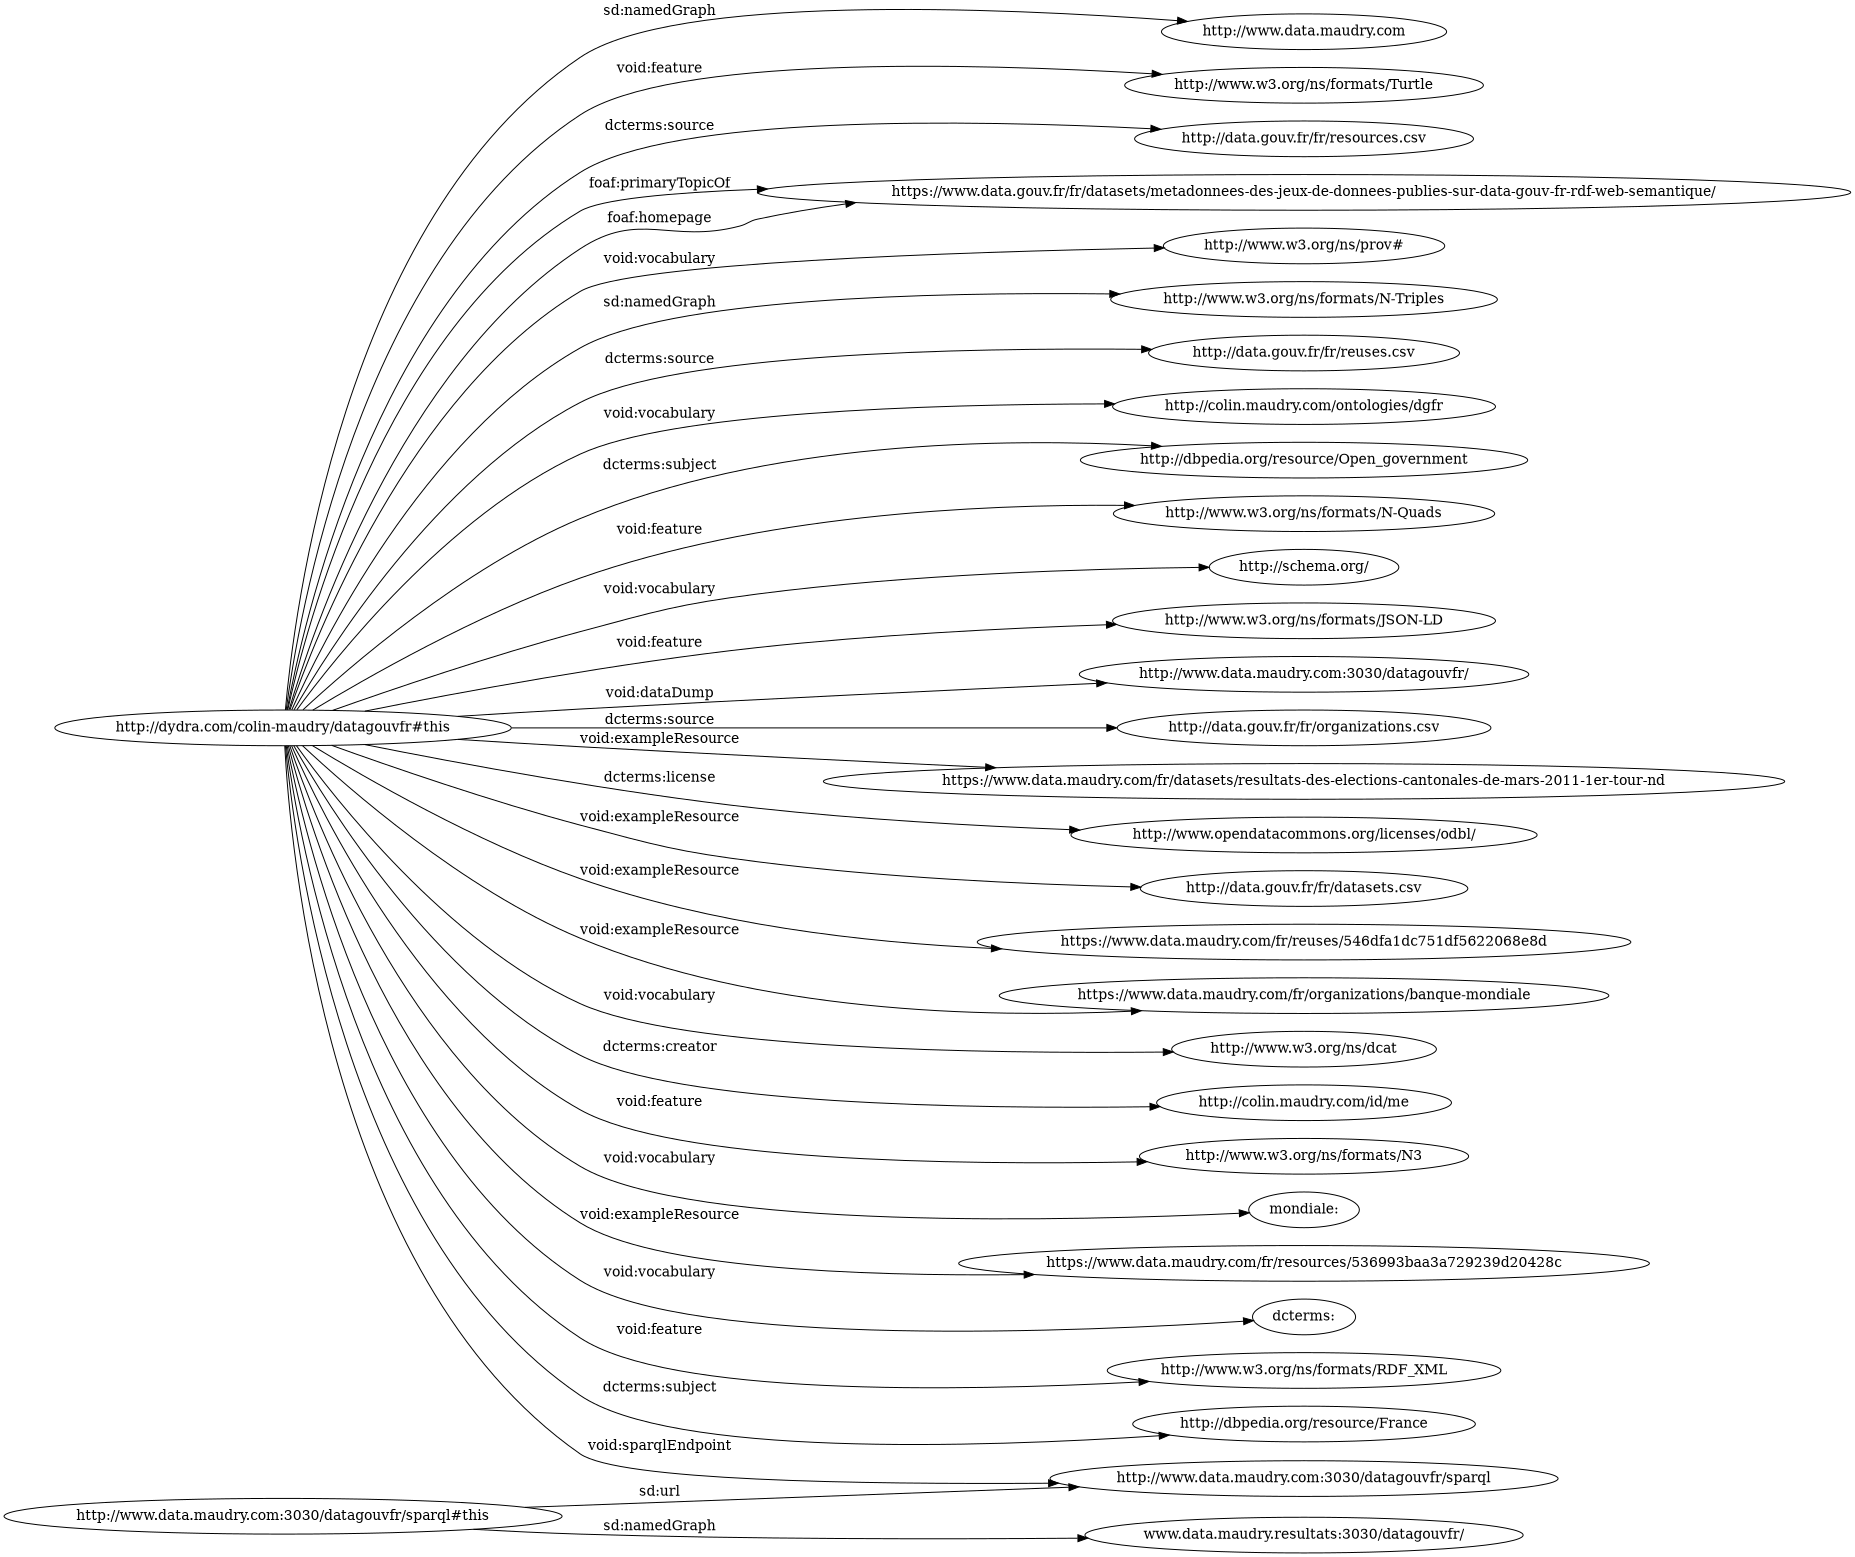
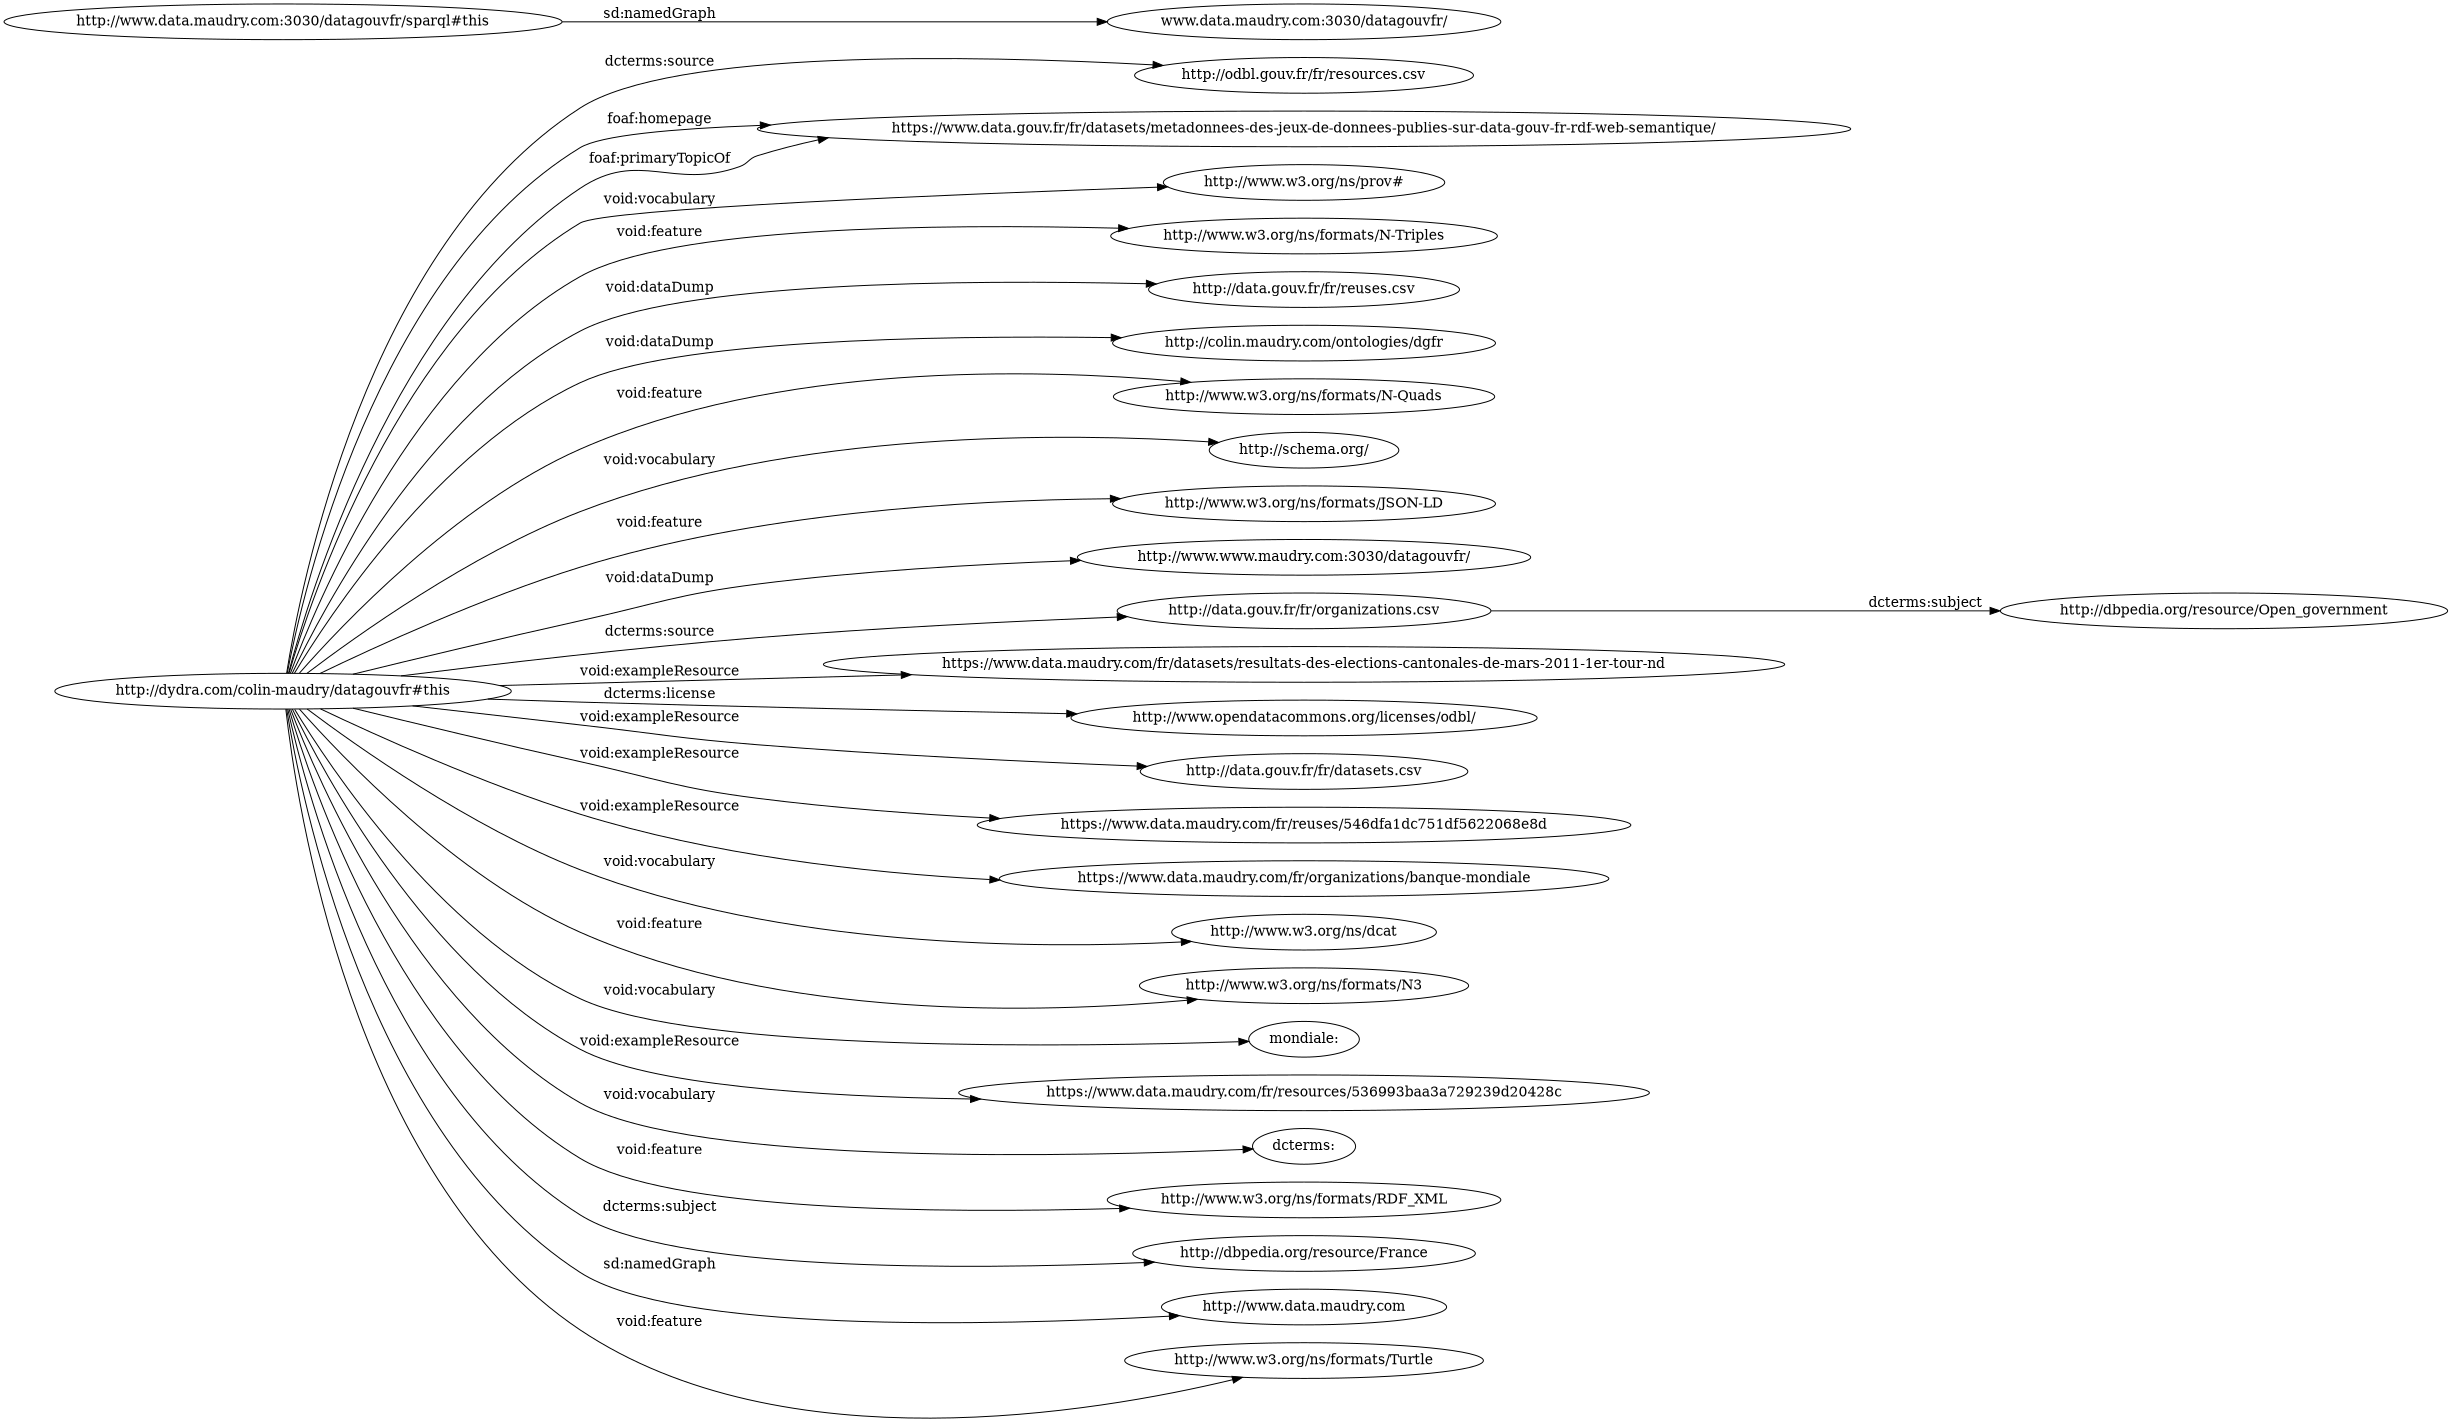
(1304, 139) -> (1304, 75)
(660, 303) -> (660, 233)
(660, 359) -> (660, 288)
(660, 414) -> (660, 343)
(695, 482) -> (1740, 611)
(1304, 674) -> (1304, 557)
(1304, 1103) -> none
(1304, 1479) -> none
(1304, 1535) -> (1304, 22)
